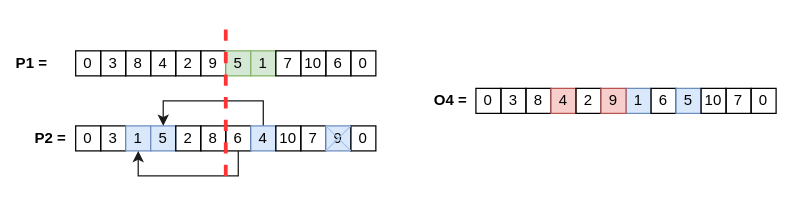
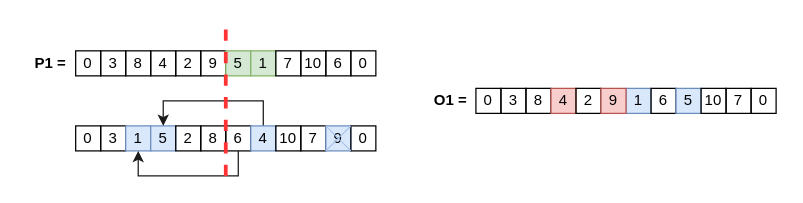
(32, 63) -> (51, 63)
(451, 101) -> (451, 101)
(51, 138) -> none
